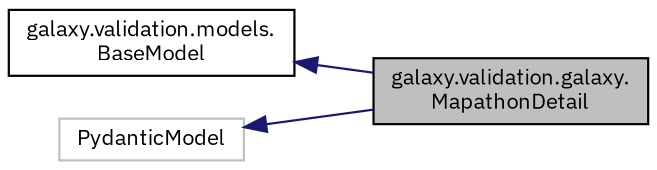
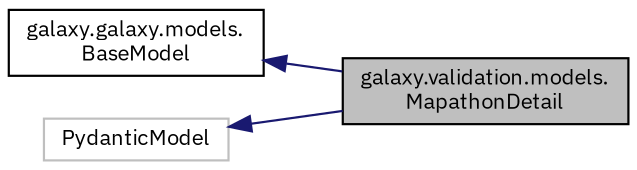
(152, 43) -> (136, 43)
(511, 91) -> (486, 91)
